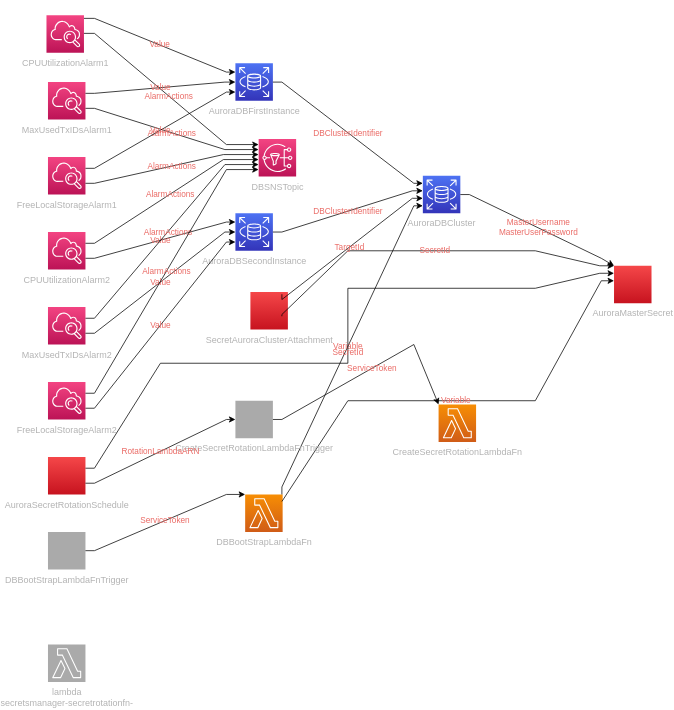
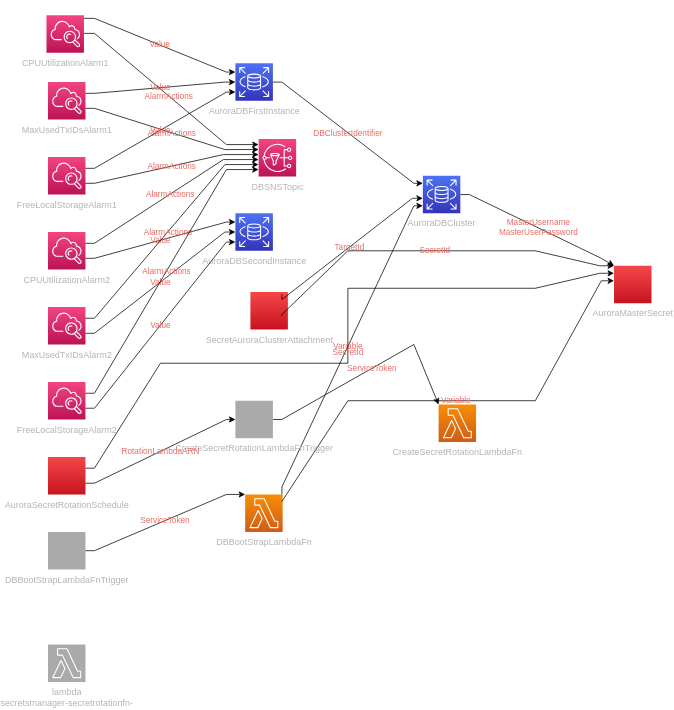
(349, 211) -> none
